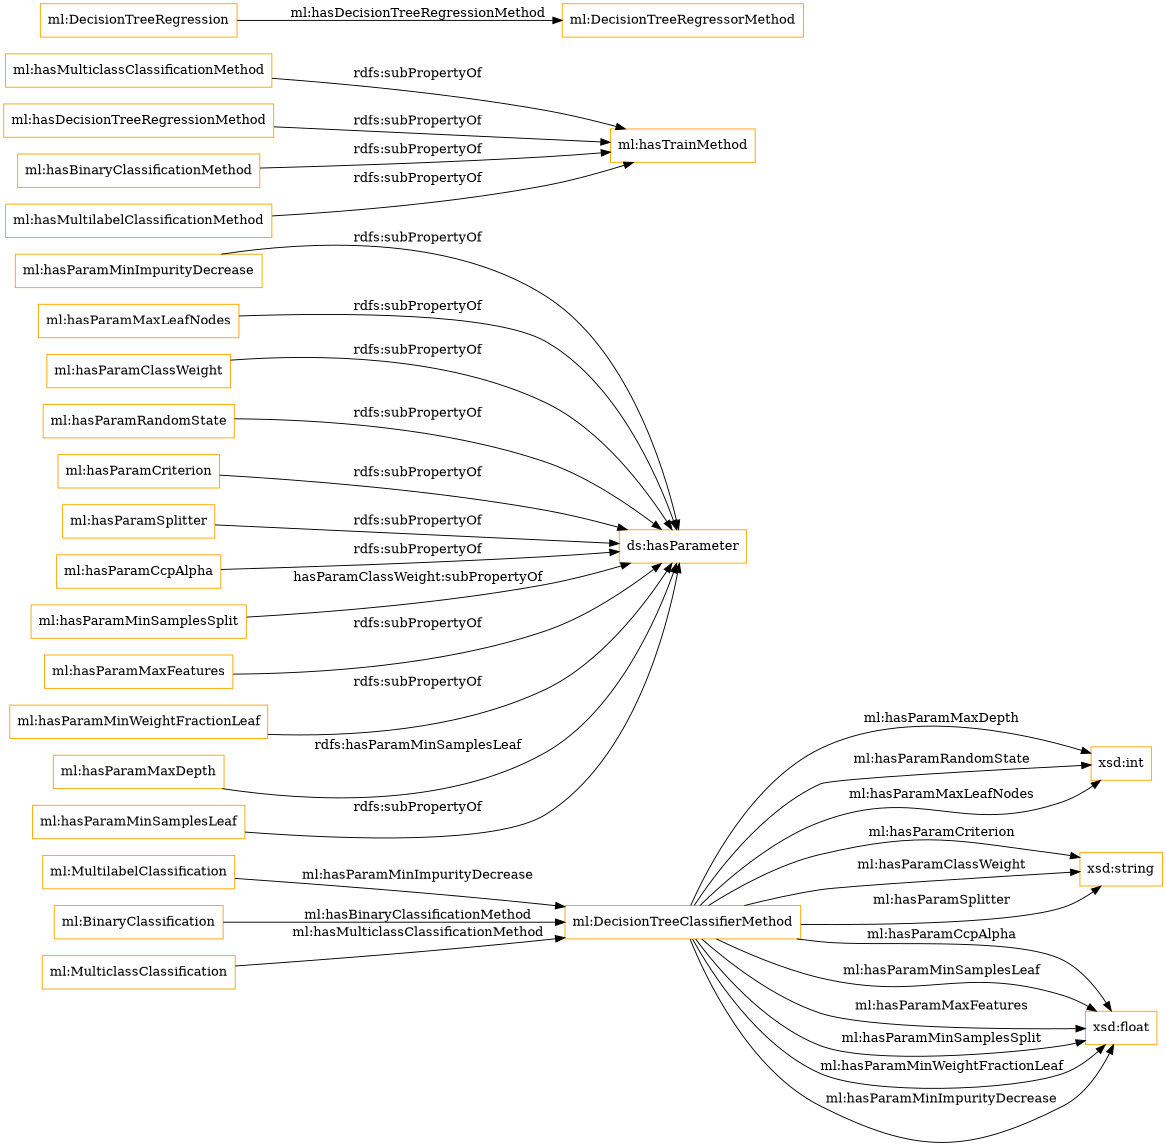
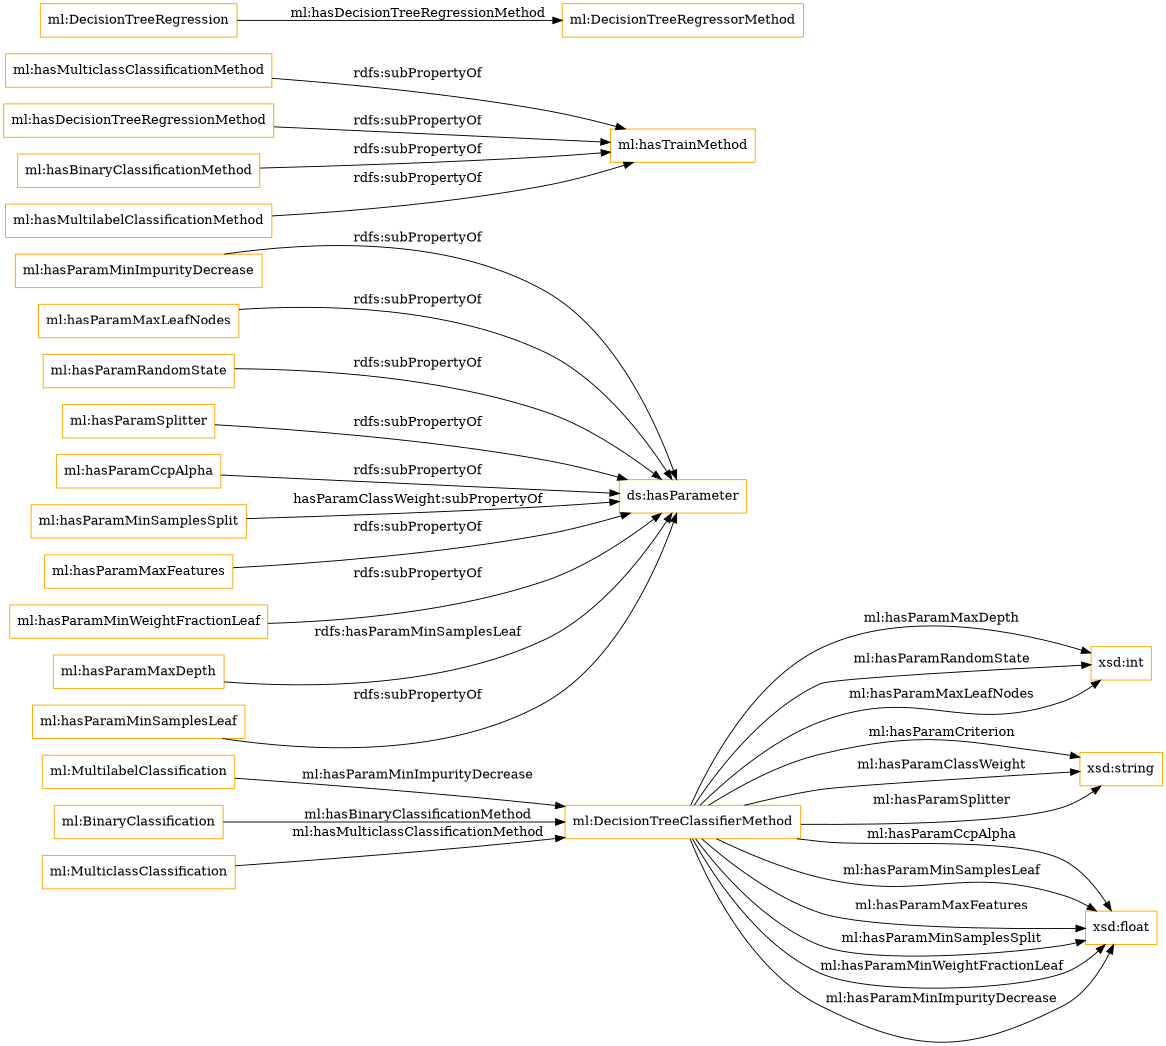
(139, 371) -> none
(139, 471) -> none
